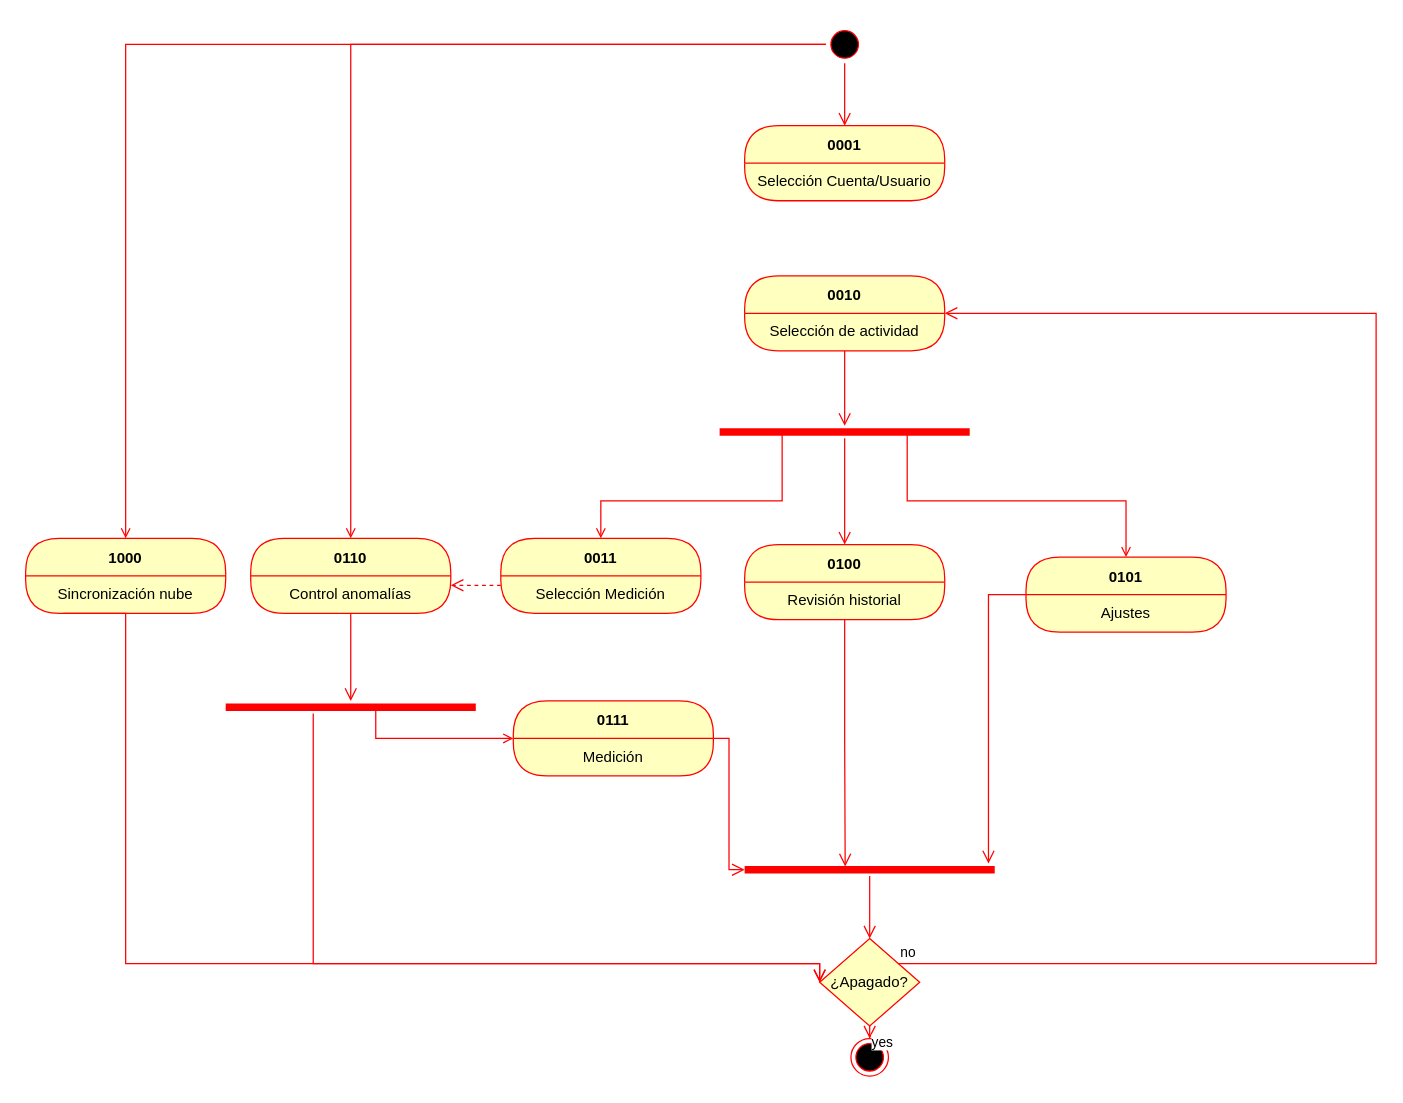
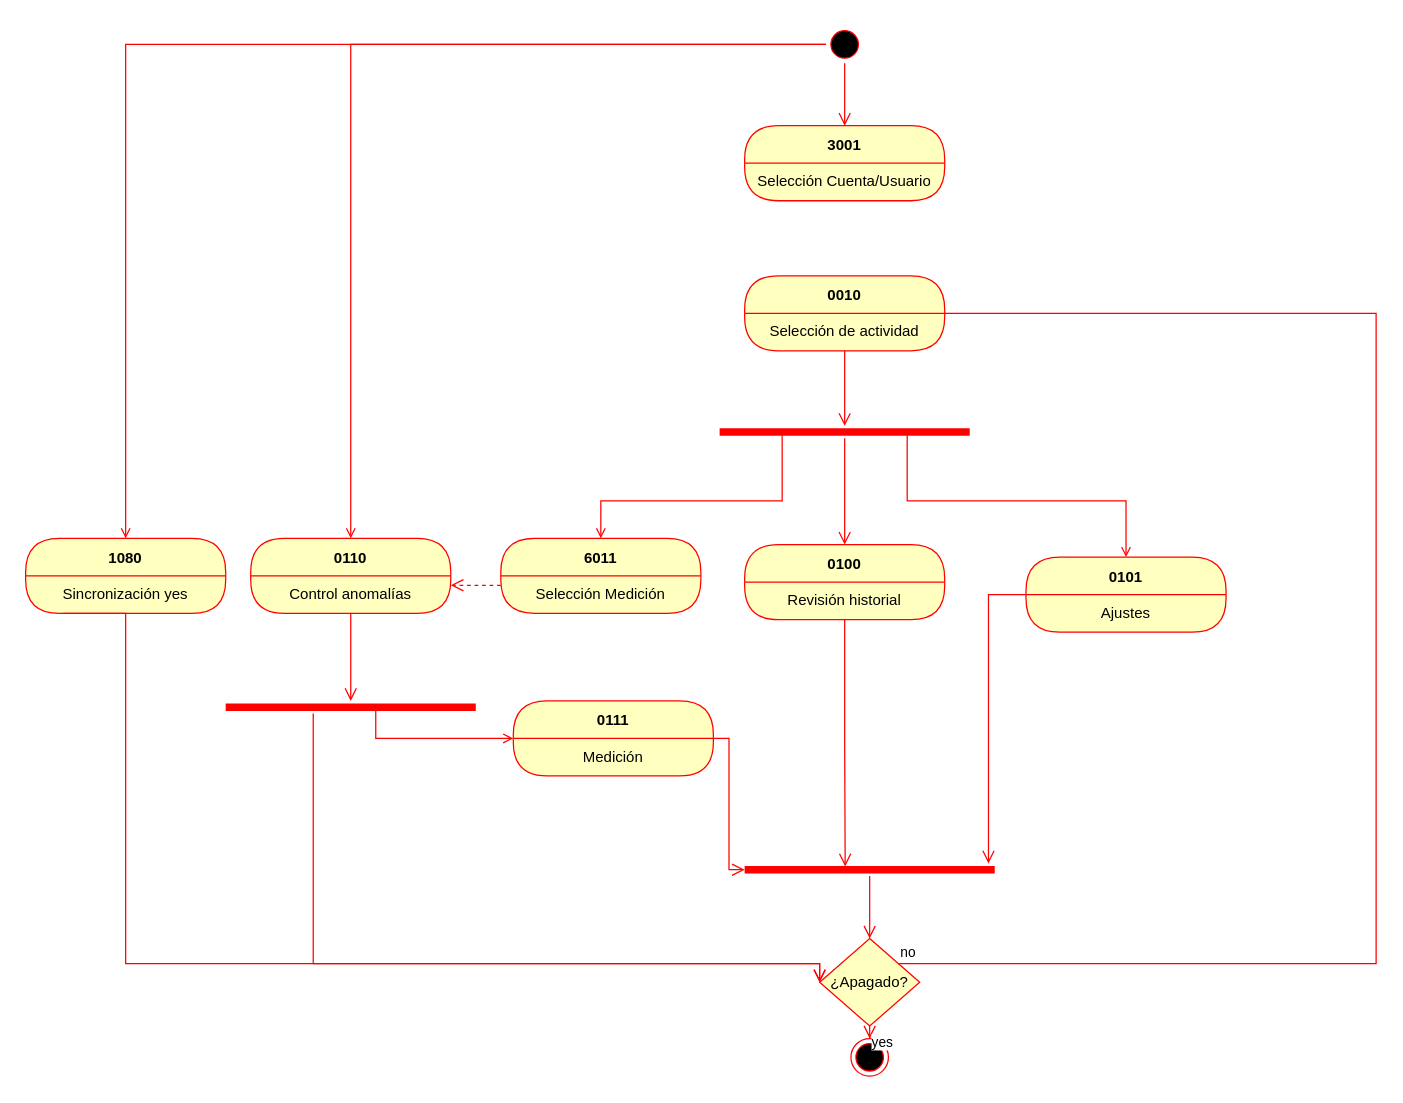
(844, 145) -> (844, 145)
(950, 313) -> (949, 313)
(125, 558) -> (125, 558)
(600, 558) -> (600, 558)
(126, 594) -> (126, 594)
